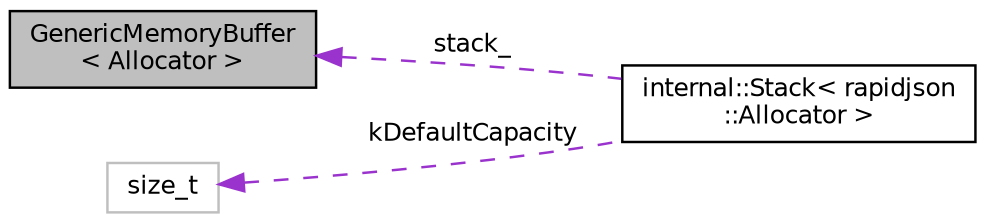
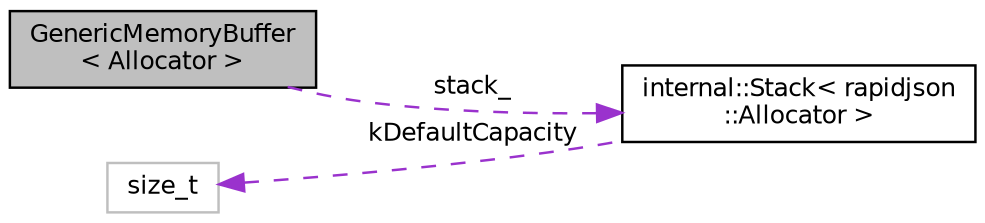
(482, 66) -> (441, 109)
